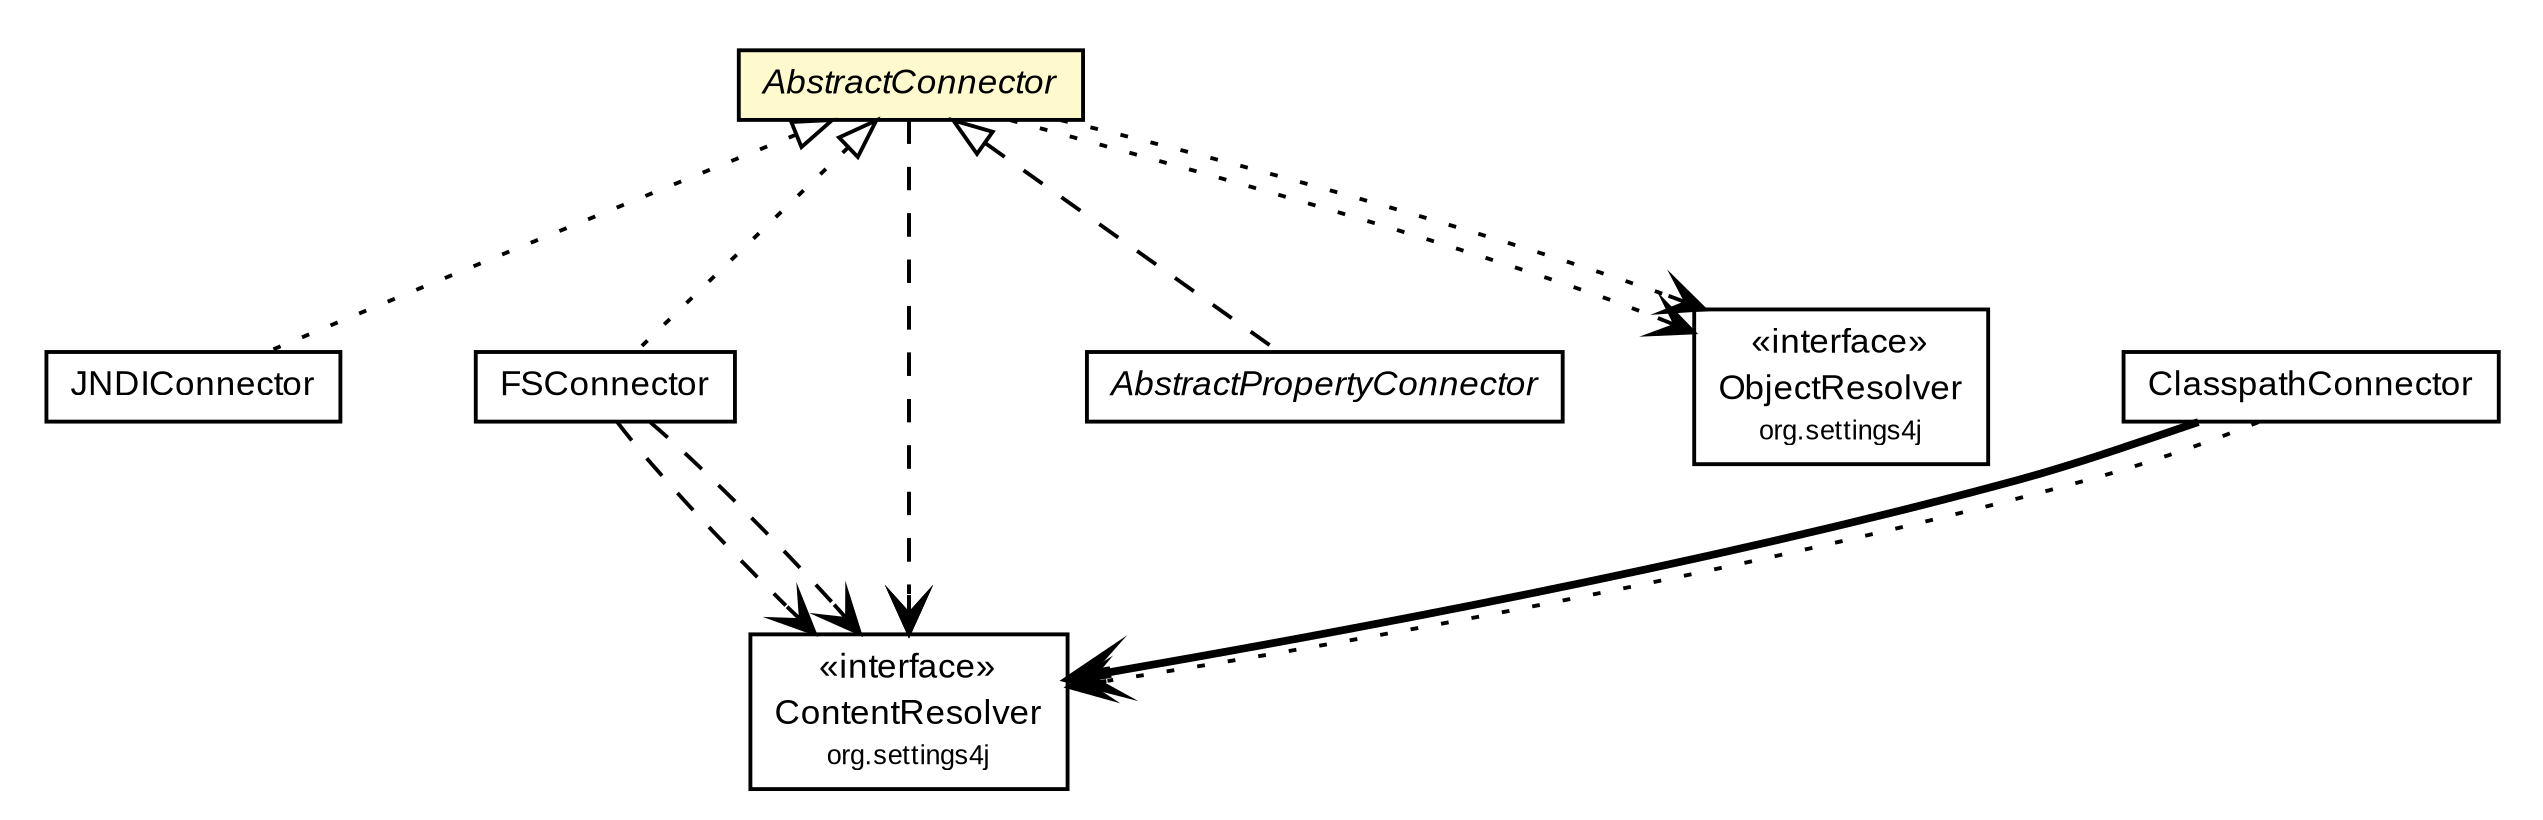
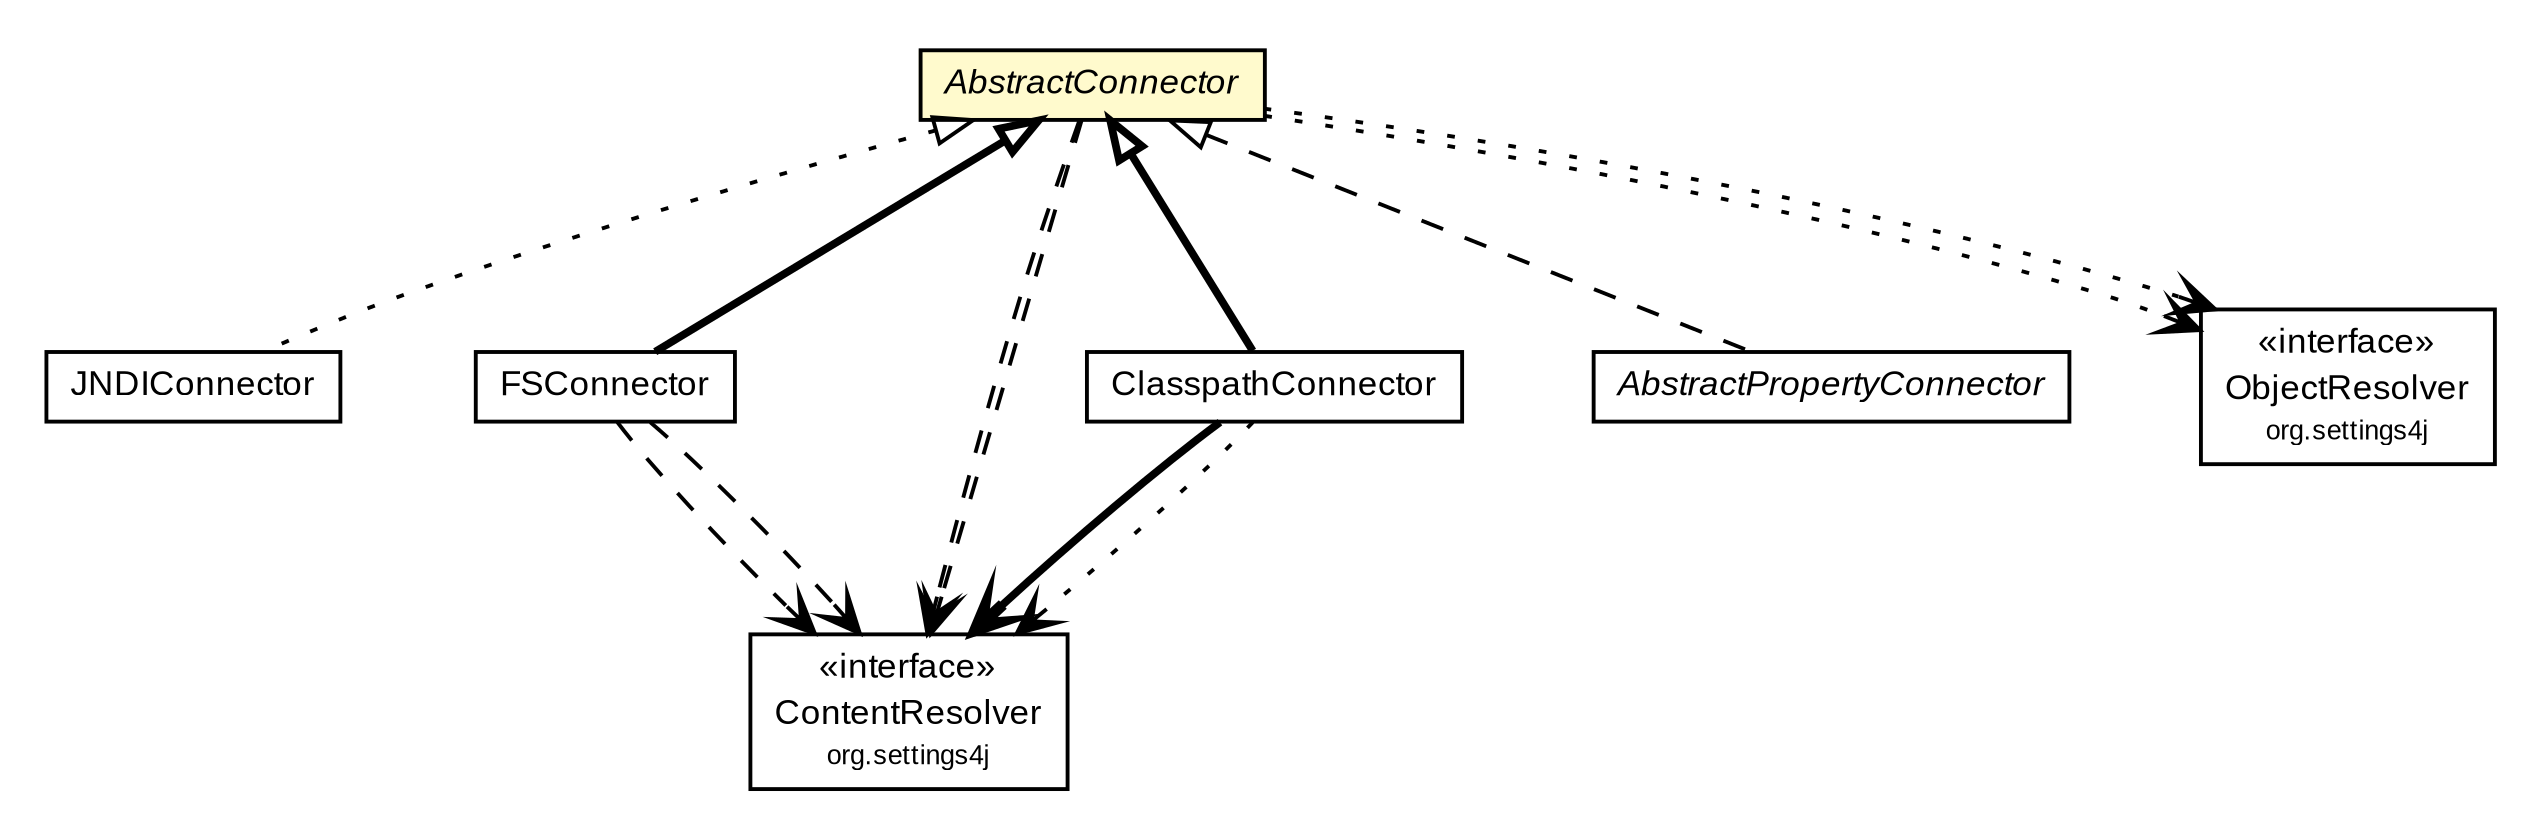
(742, 249) -> (830, 246)
none -> (1192, 253)
